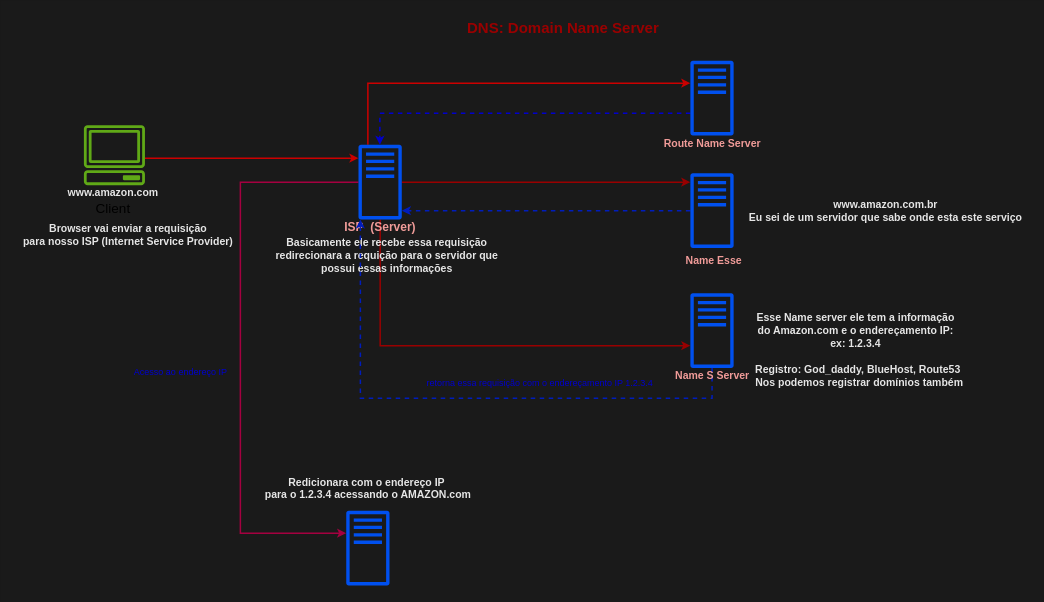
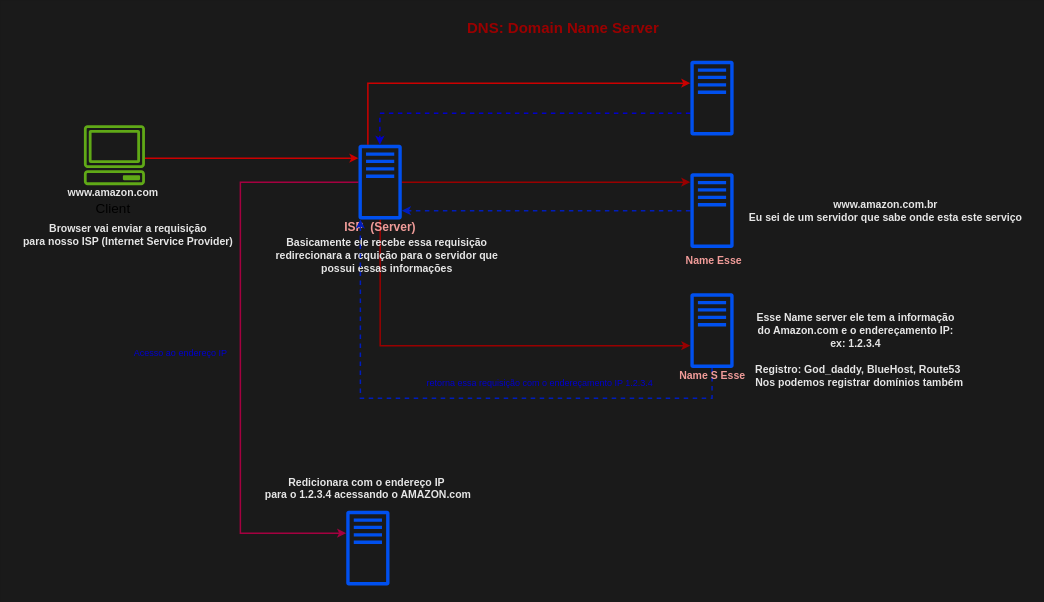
(712, 143) -> none
(180, 372) -> (180, 353)
(713, 375) -> (713, 375)
